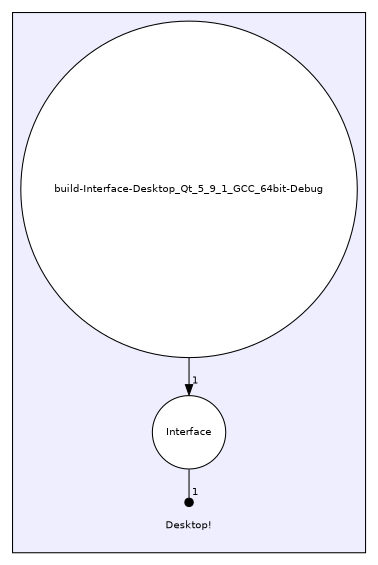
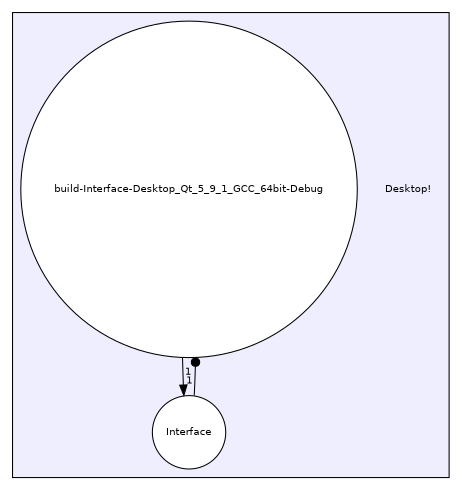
(189, 484) -> (195, 381)
